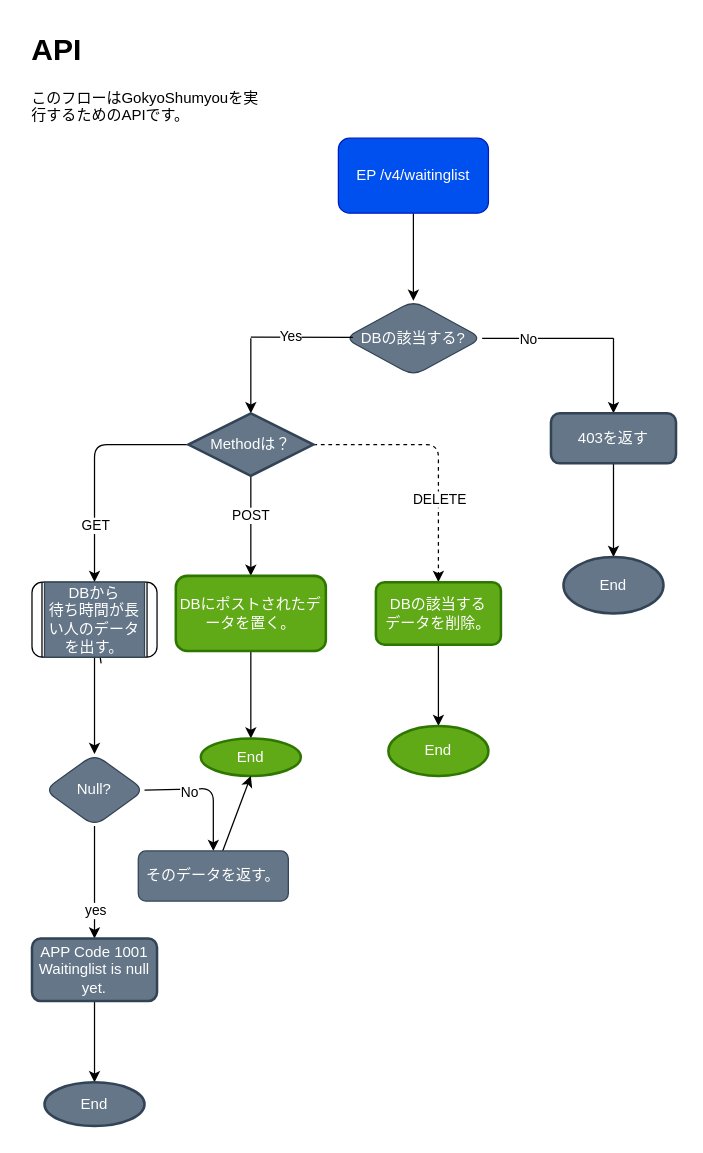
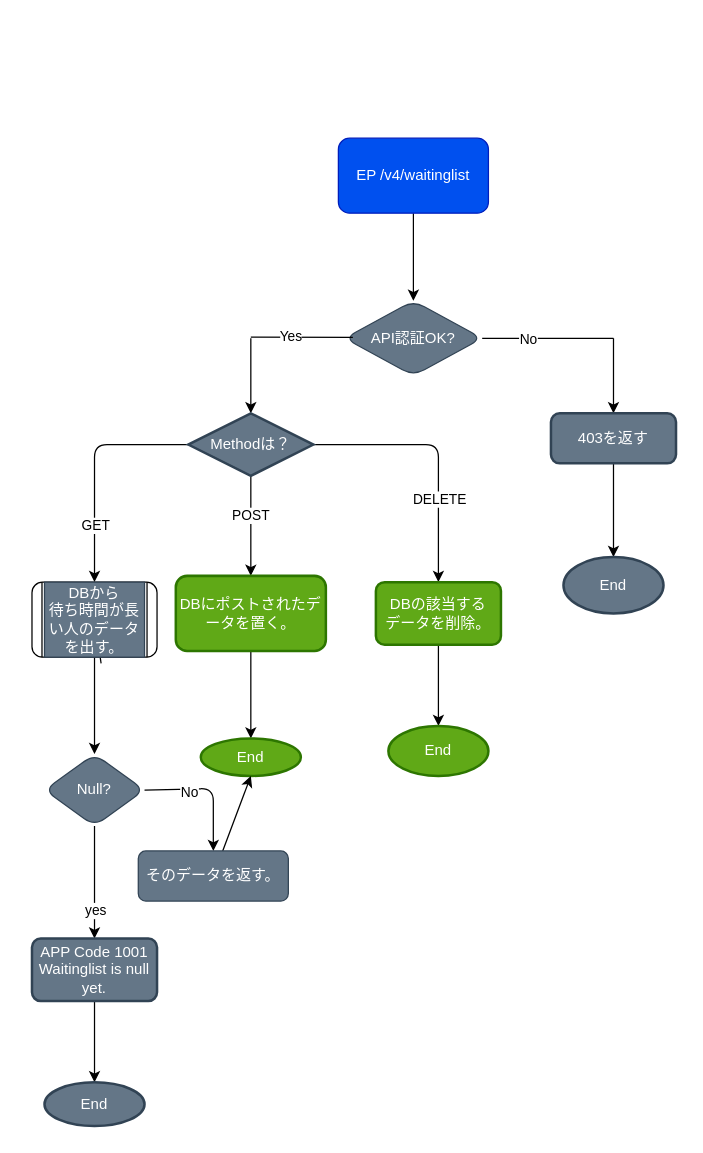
(144, 82) -> none
(413, 338) -> (413, 338)
(393, 444) -> (393, 444)
